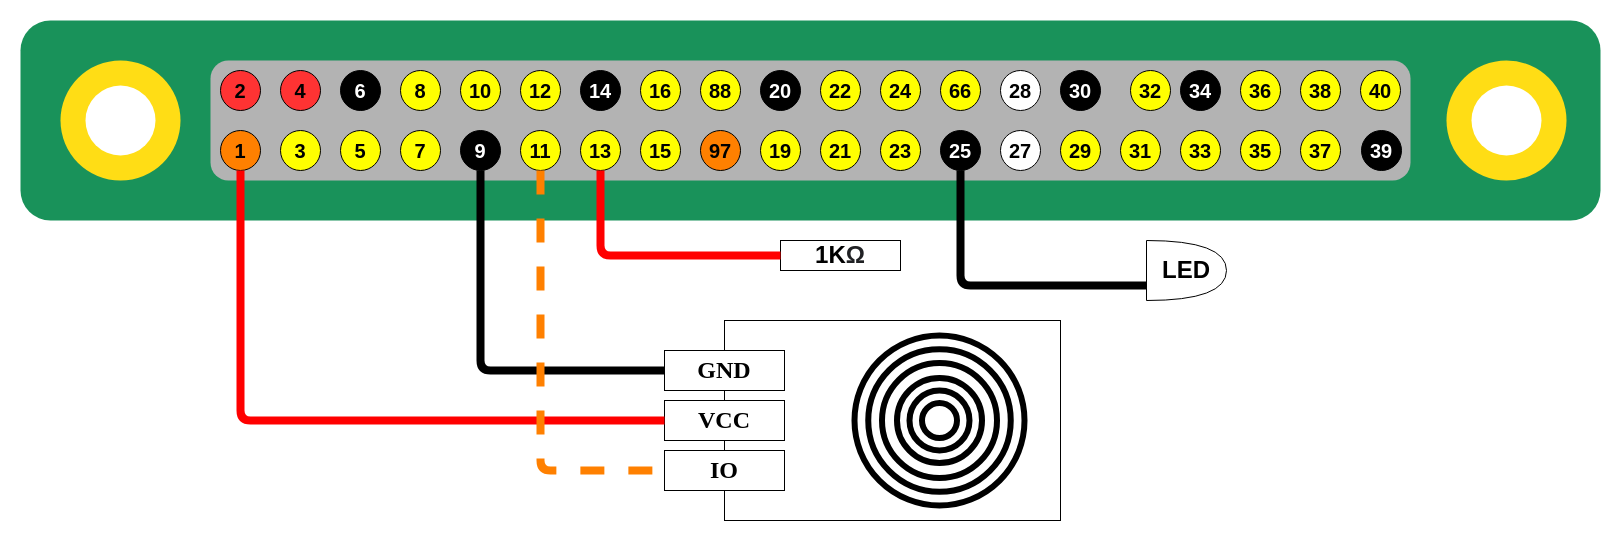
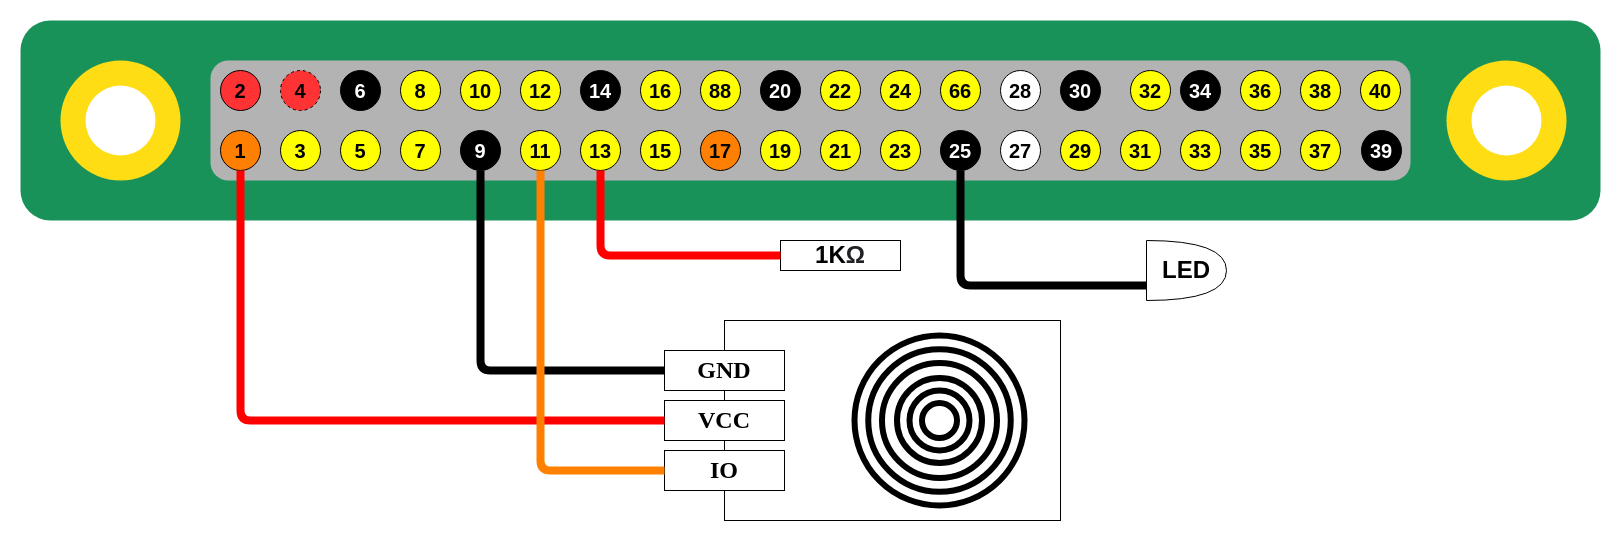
(301, 91) -> (301, 91)
(721, 151) -> (721, 151)
(567, 471) -> (567, 471)
